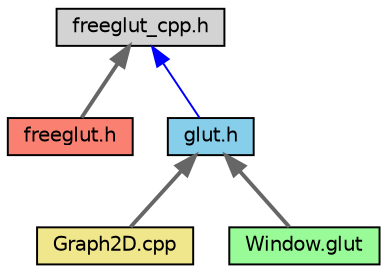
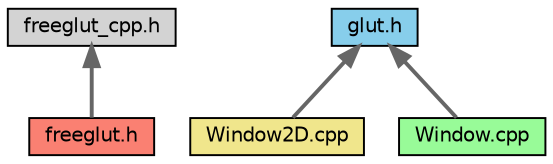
(181, 90) -> none
(115, 246) -> (277, 137)
(304, 246) -> (472, 137)
